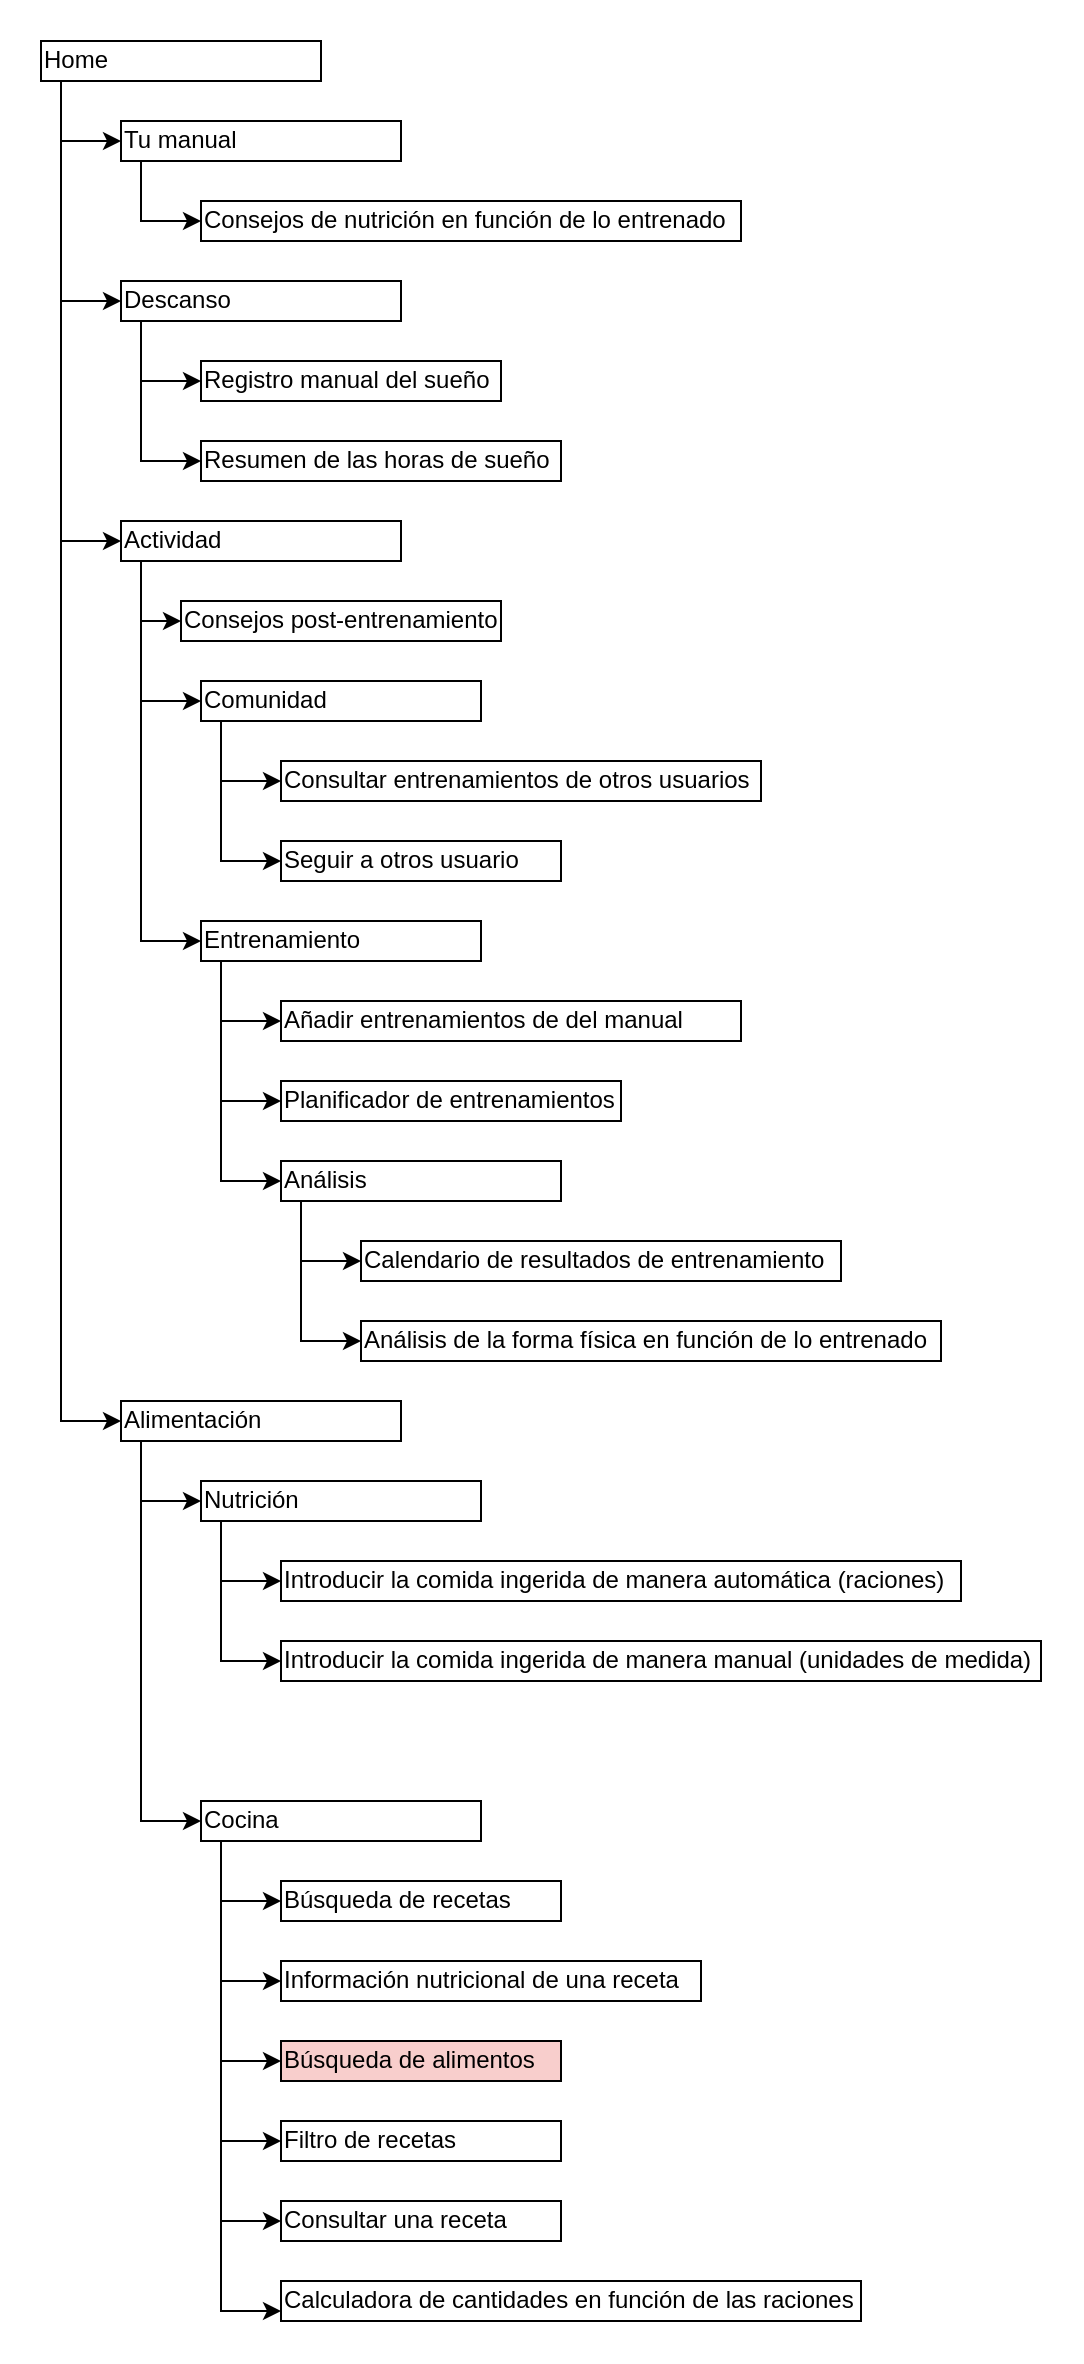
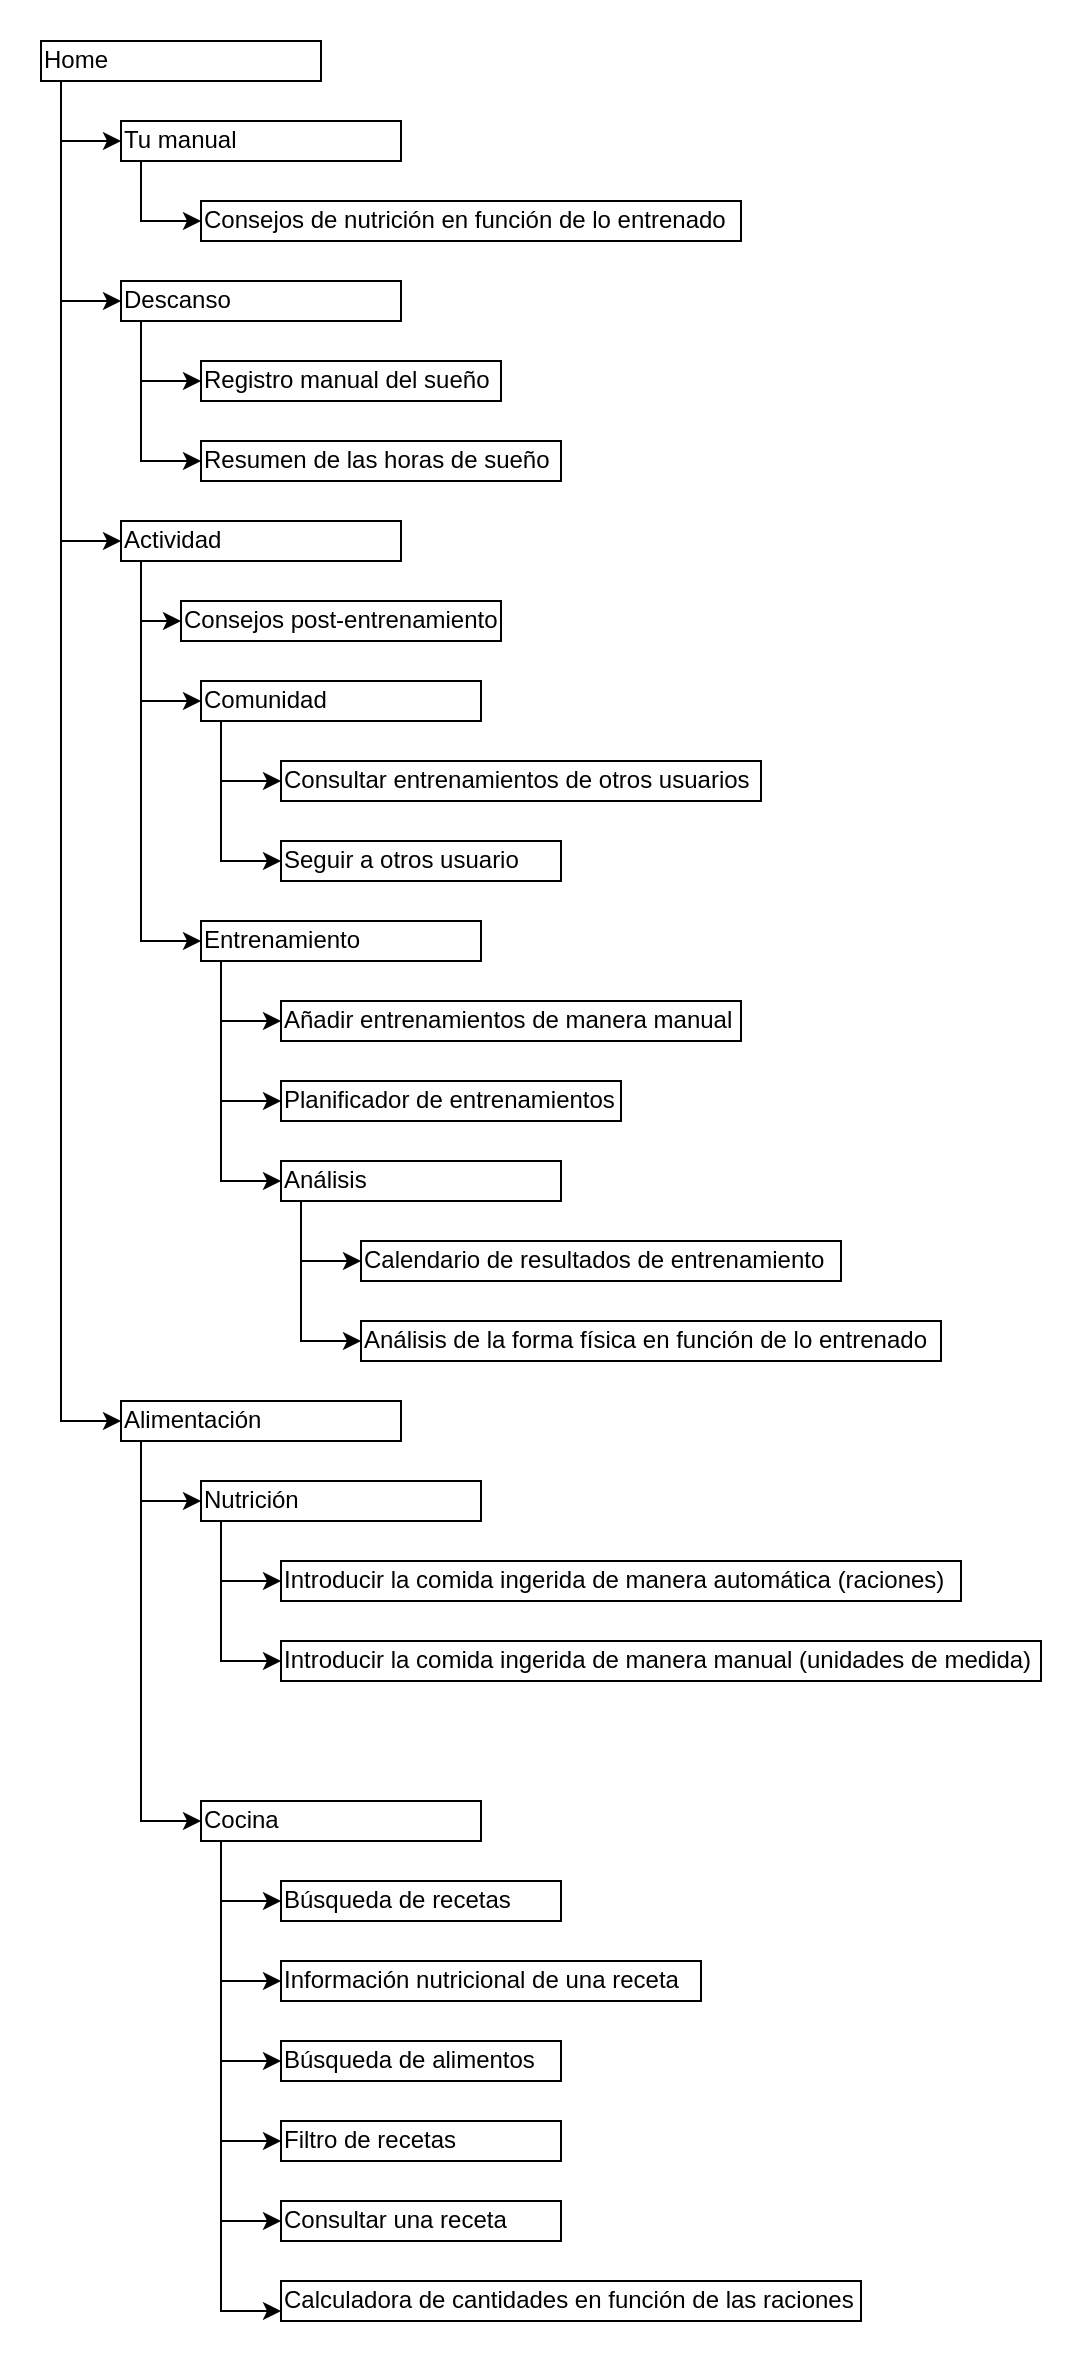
(495, 1021) -> (513, 1021)
(421, 2061) -> (421, 2061)
